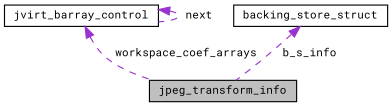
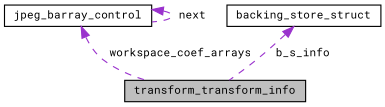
(81, 16) -> (78, 16)
(223, 91) -> (215, 91)
